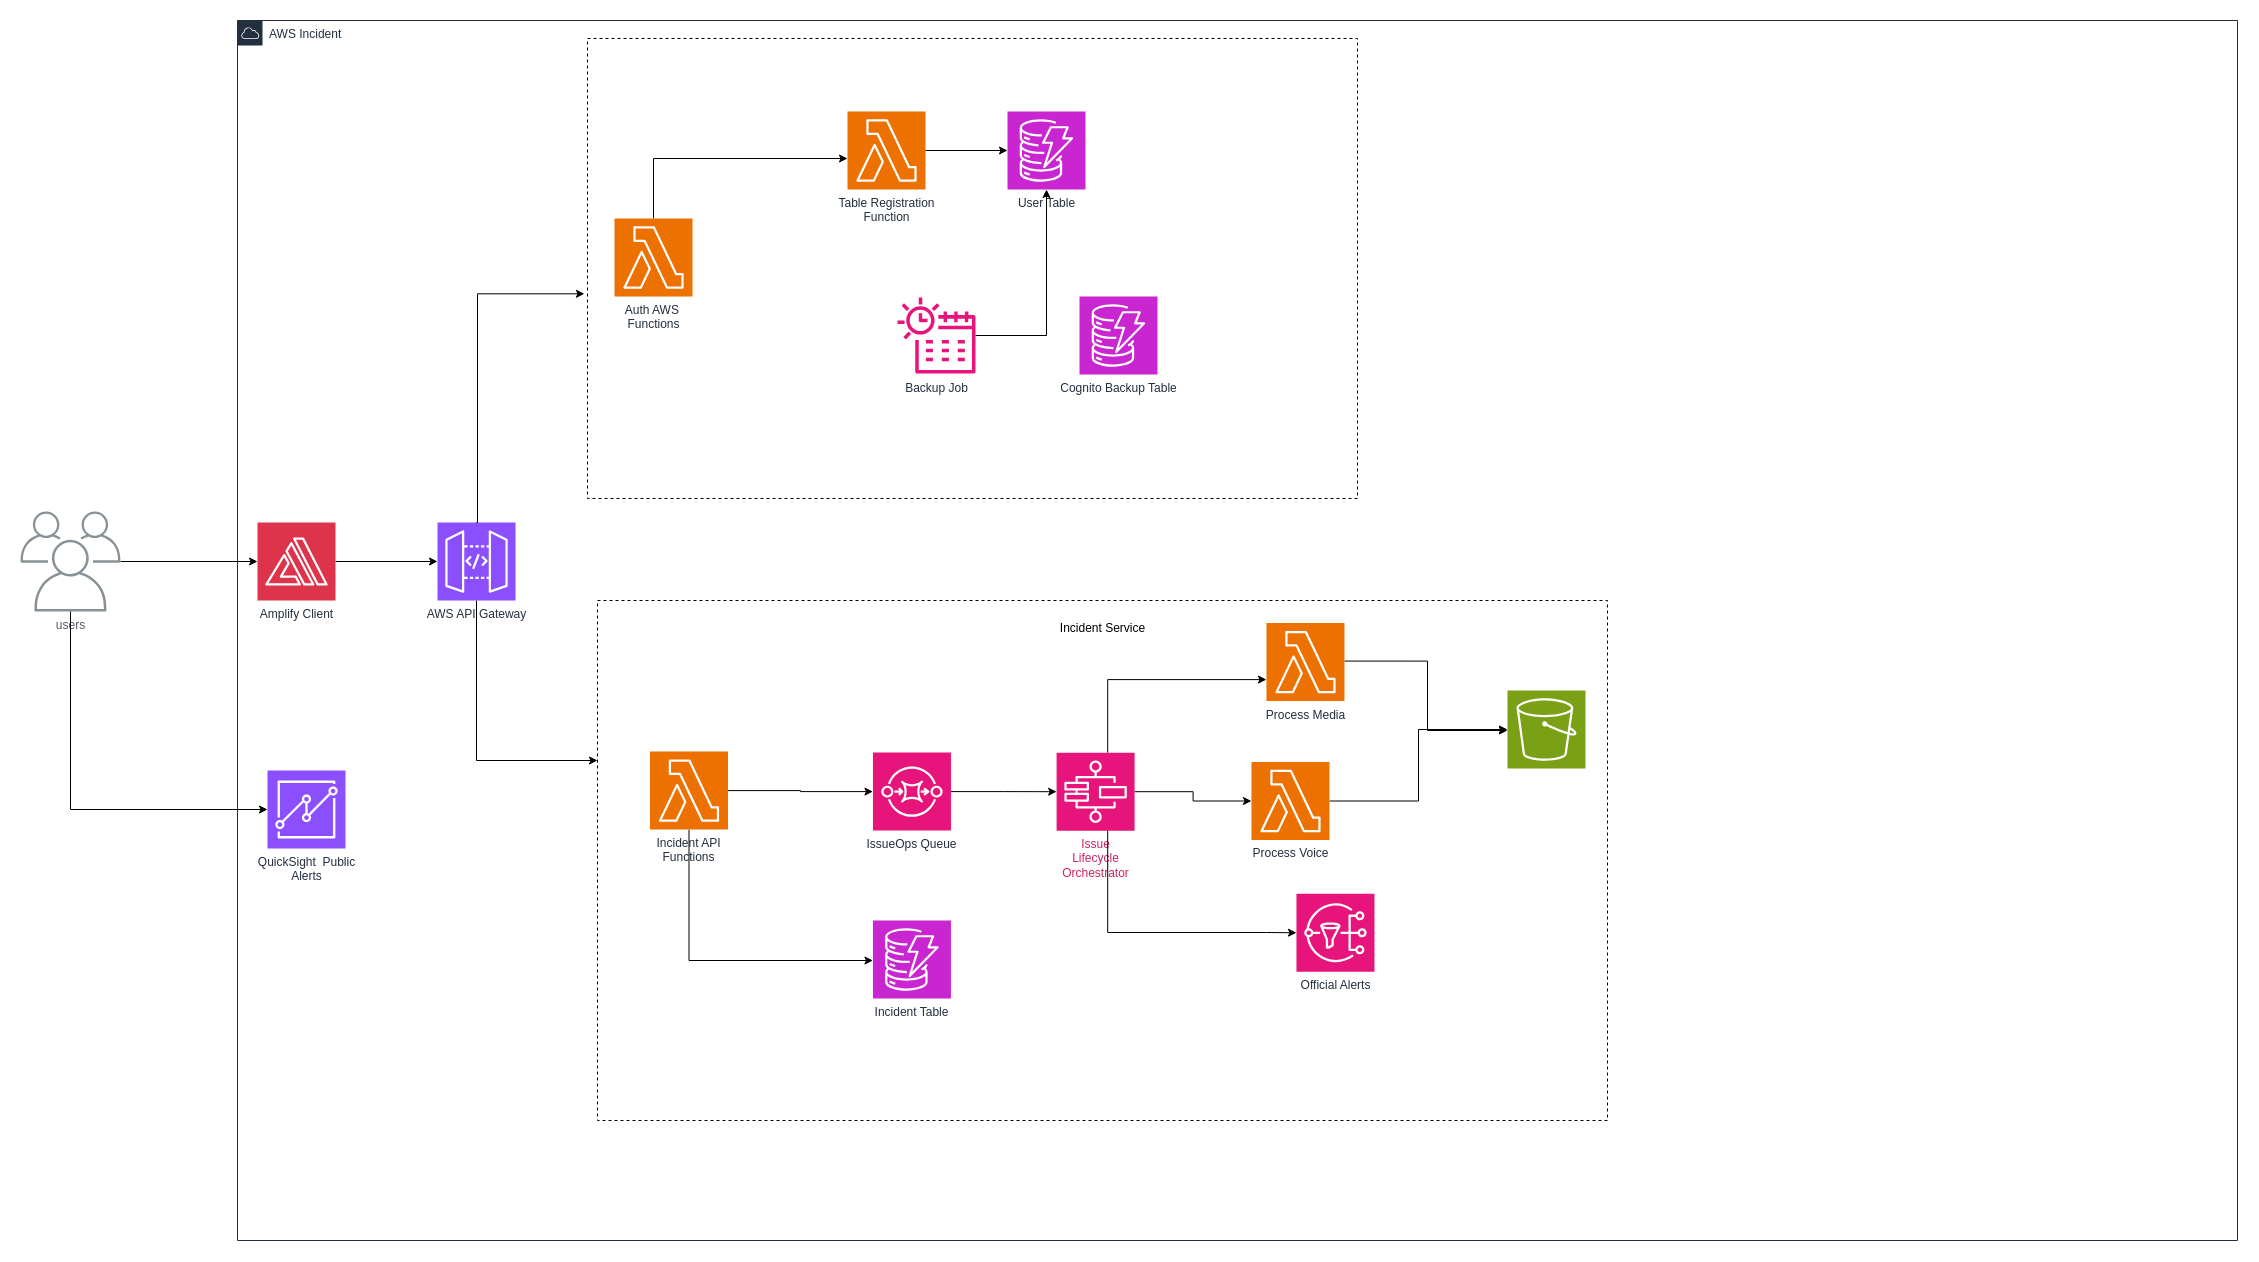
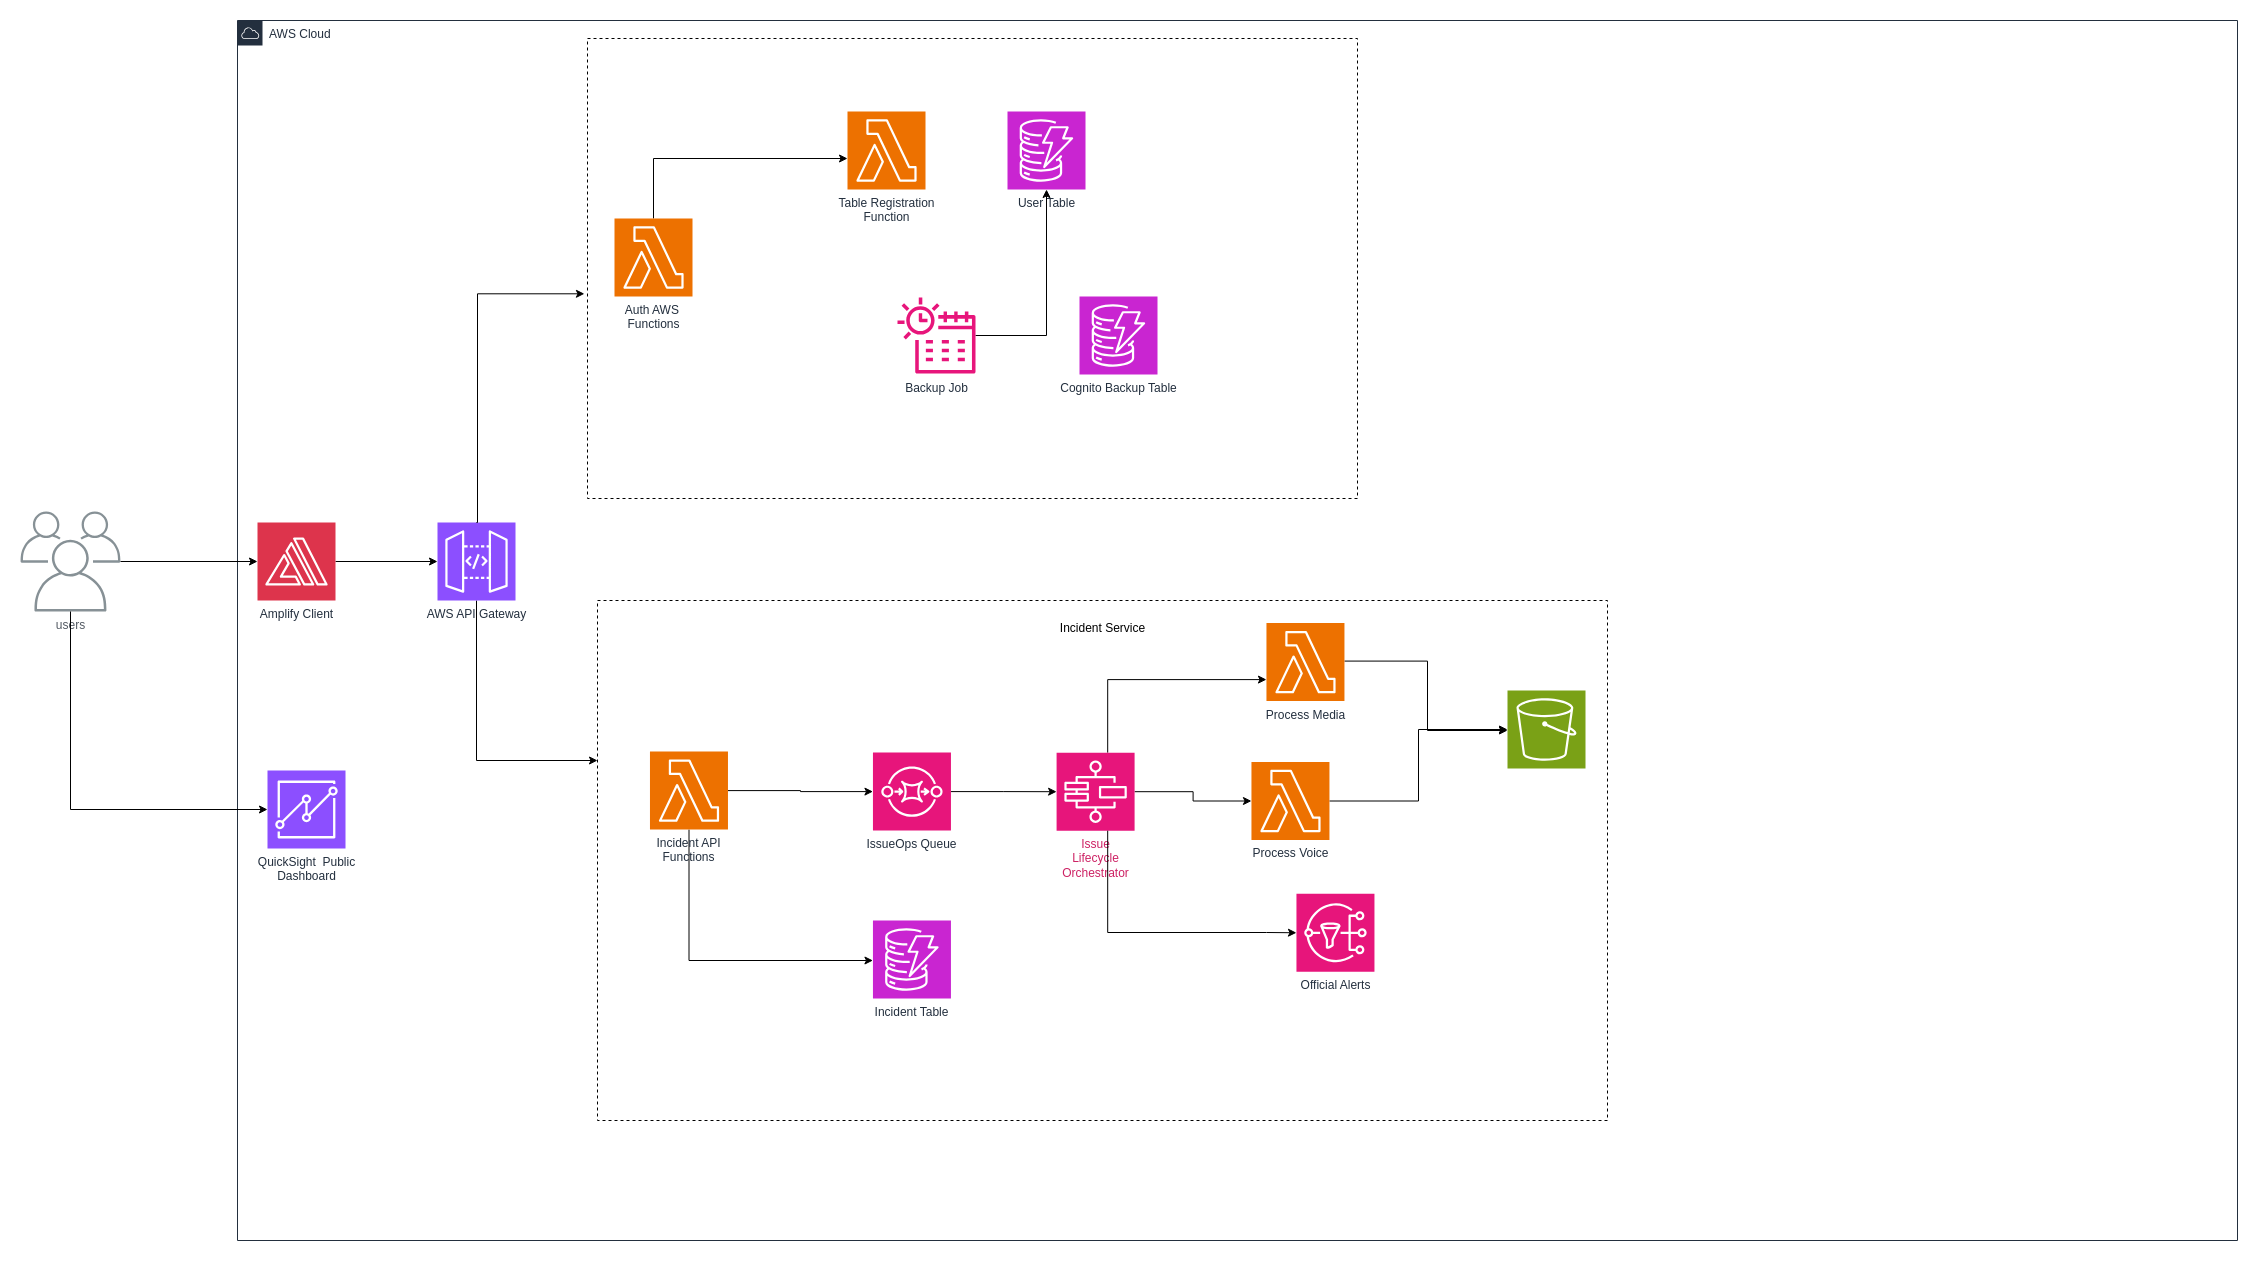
(307, 35) -> (297, 35)
(963, 151) -> none
(307, 870) -> (307, 870)
